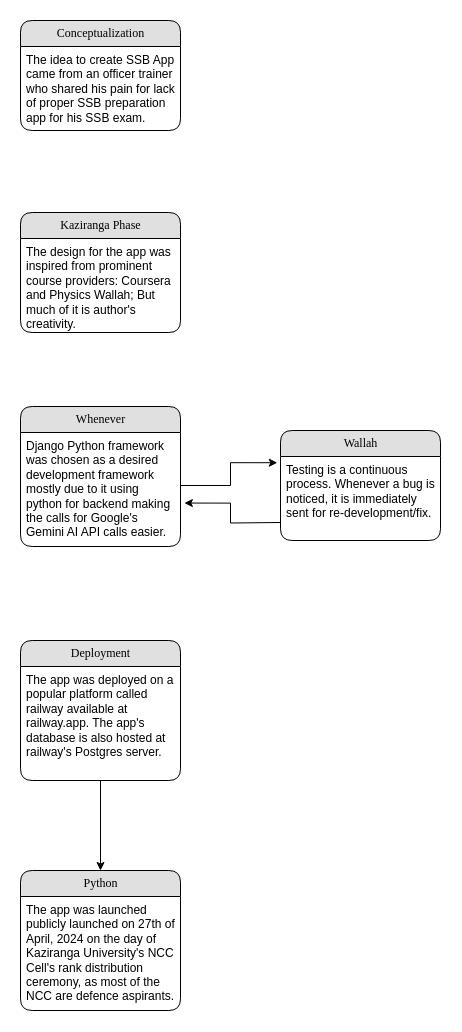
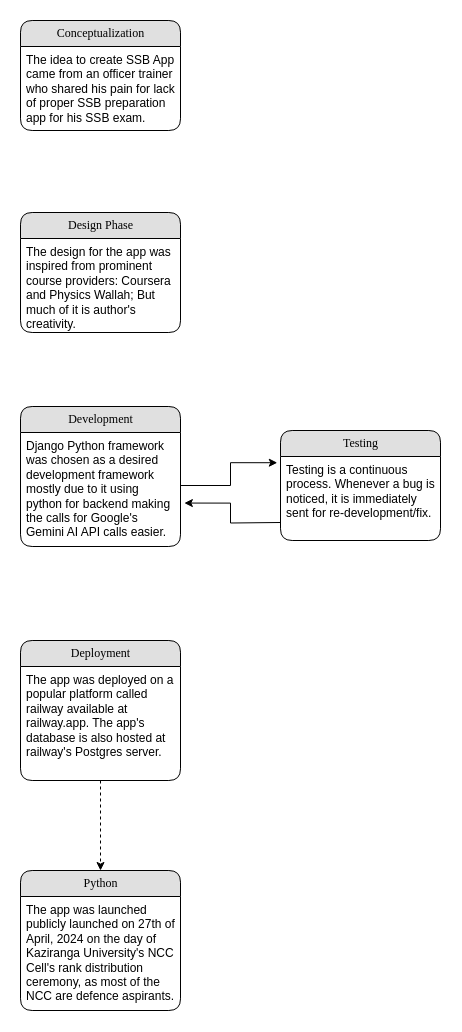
(101, 226) -> (101, 226)
(101, 420) -> (101, 420)
(361, 444) -> (361, 444)
(101, 823) -> (101, 823)
